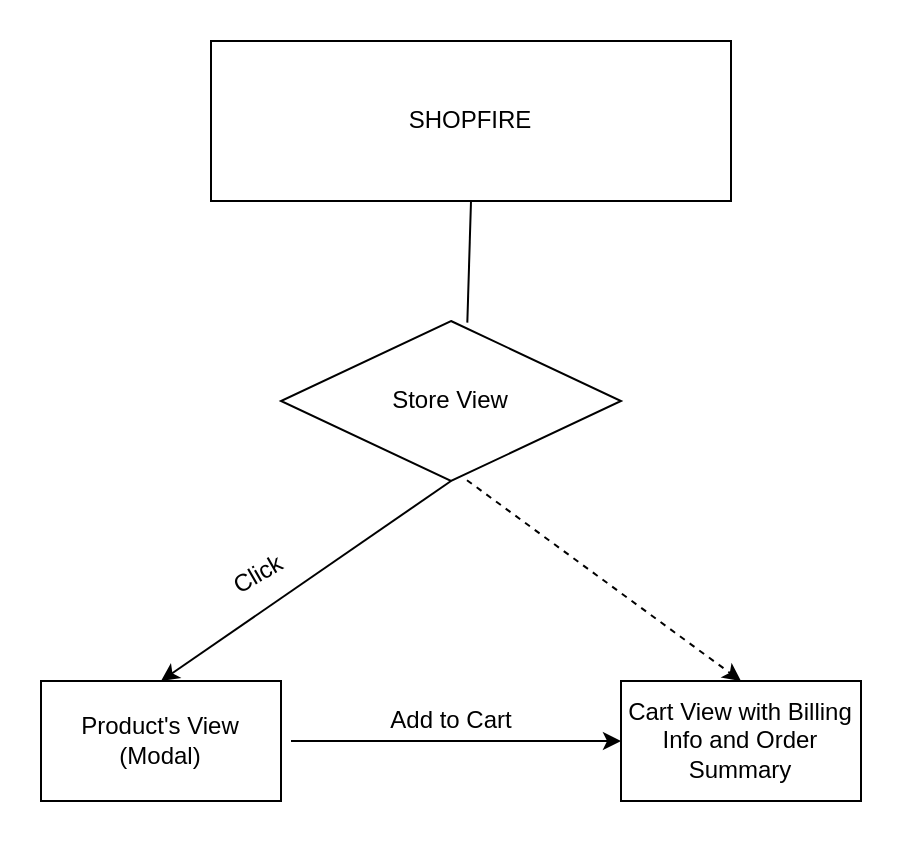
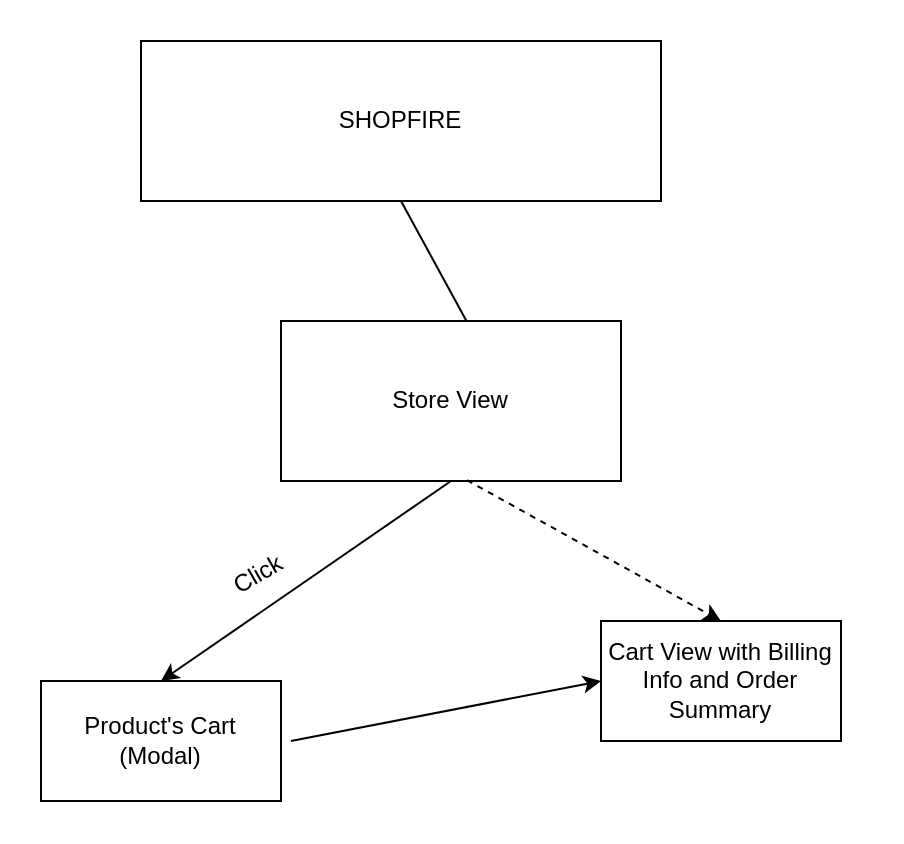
(471, 121) -> (401, 121)
(451, 401) -> (451, 401)
(451, 721) -> none
(161, 741) -> (161, 741)
(741, 741) -> (721, 681)
